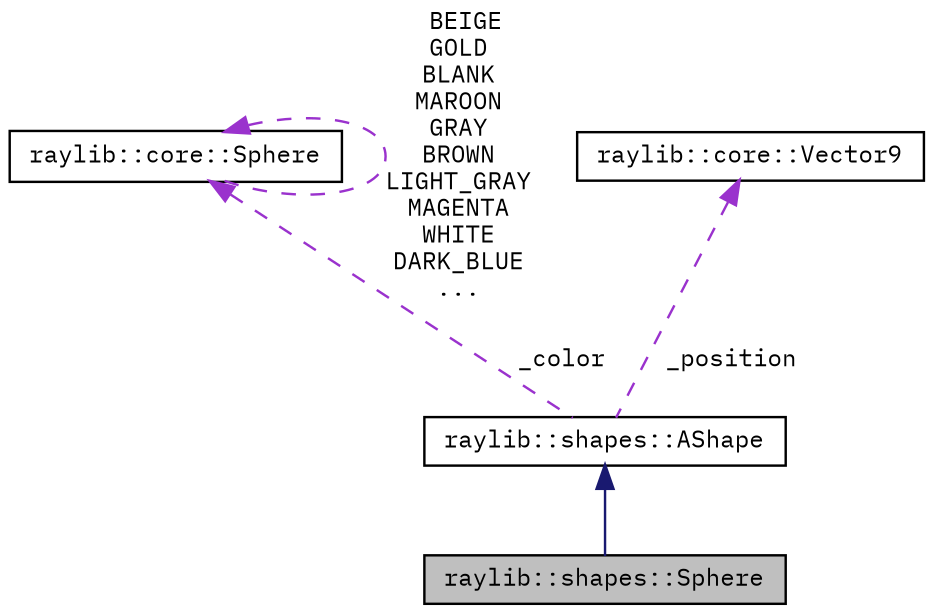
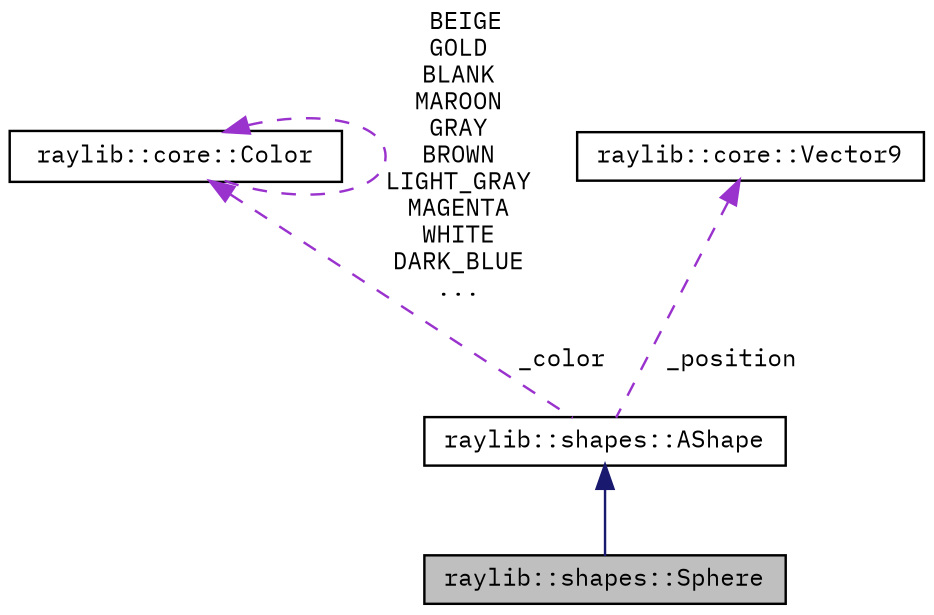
(176, 156) -> (176, 156)
